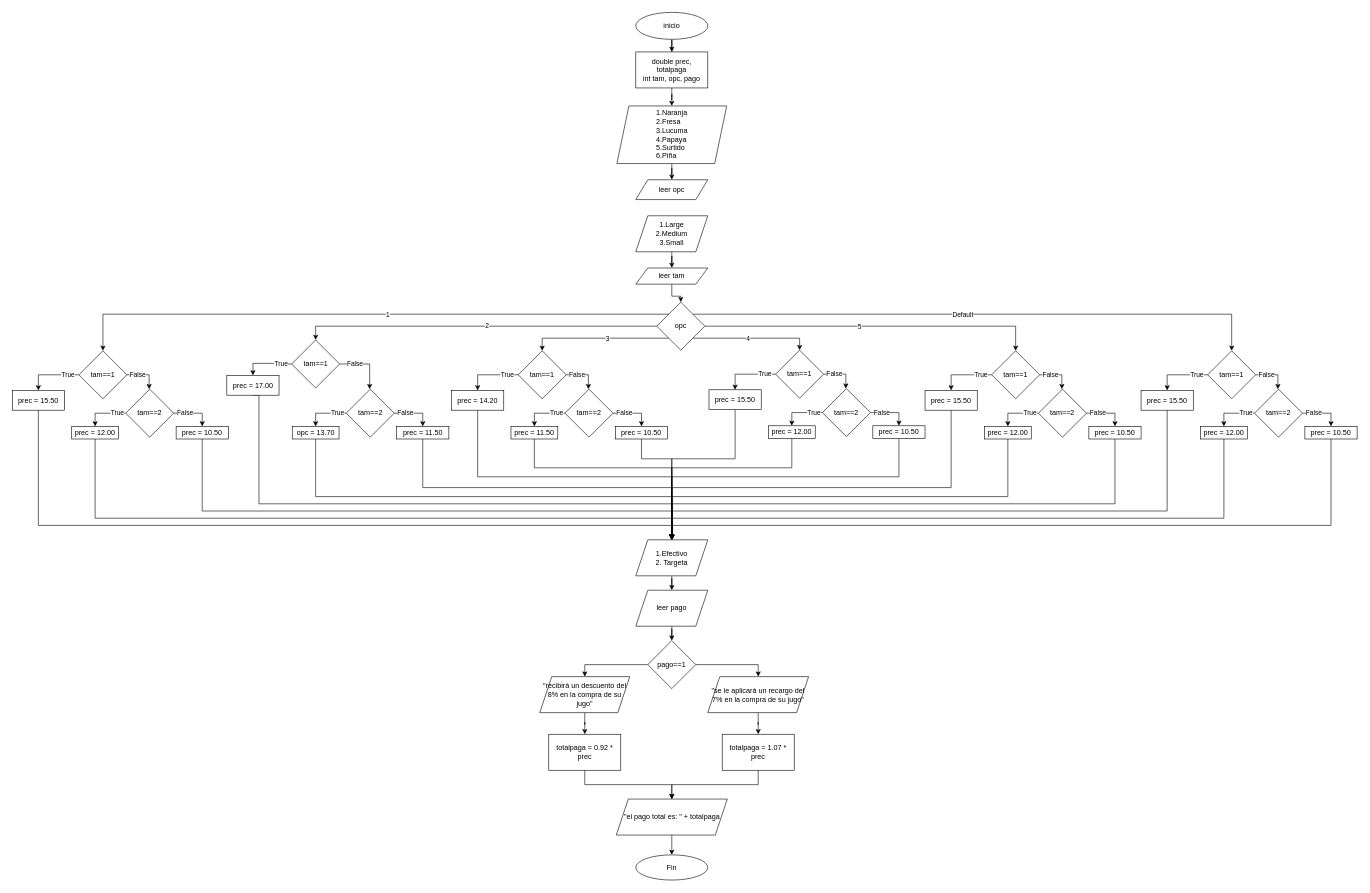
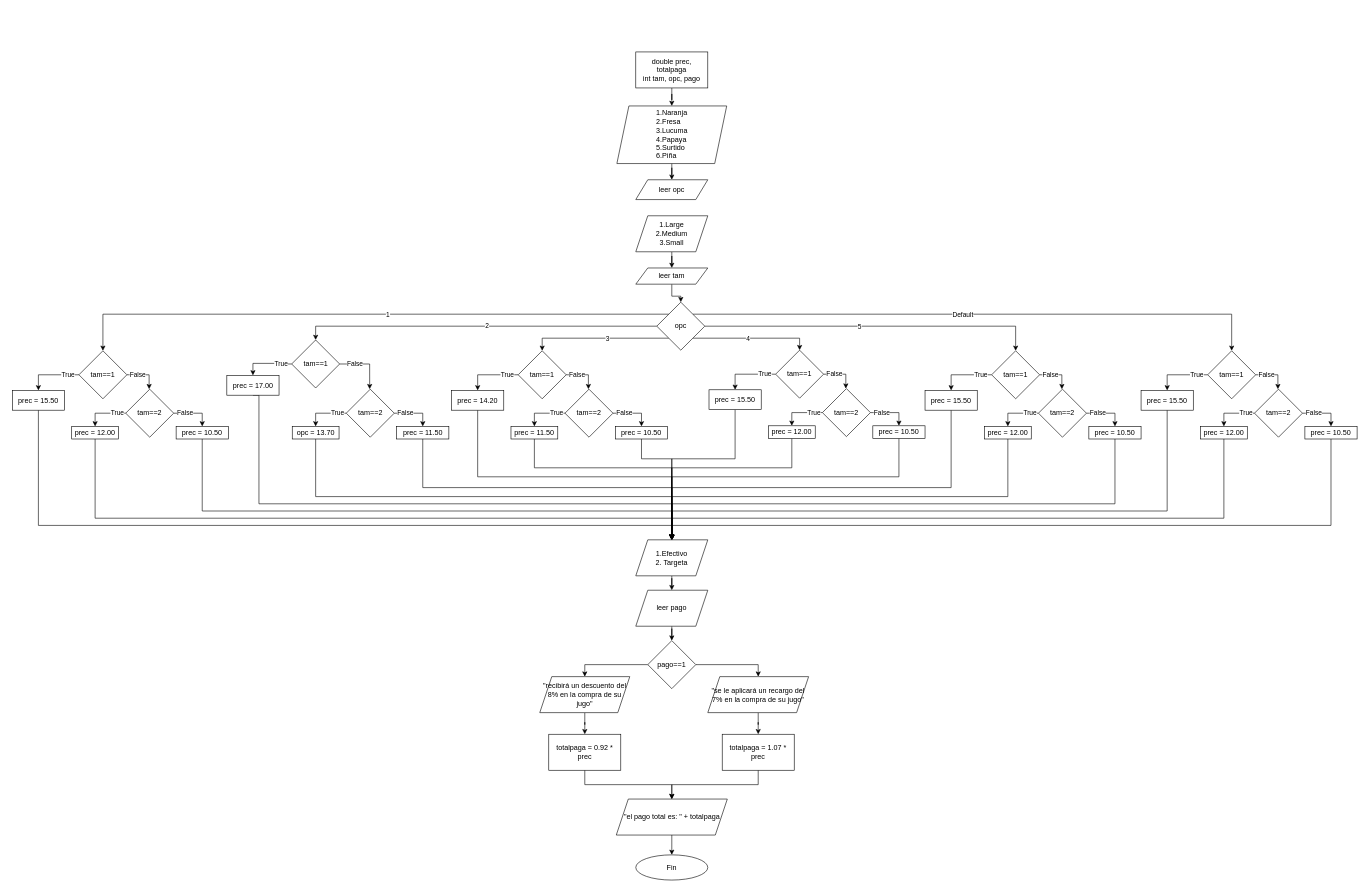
(672, 26) -> none
(672, 48) -> none
